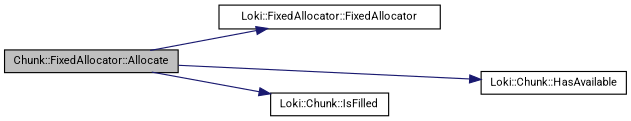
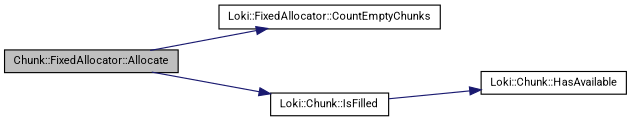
(330, 17) -> (330, 17)
(324, 72) -> (429, 95)
